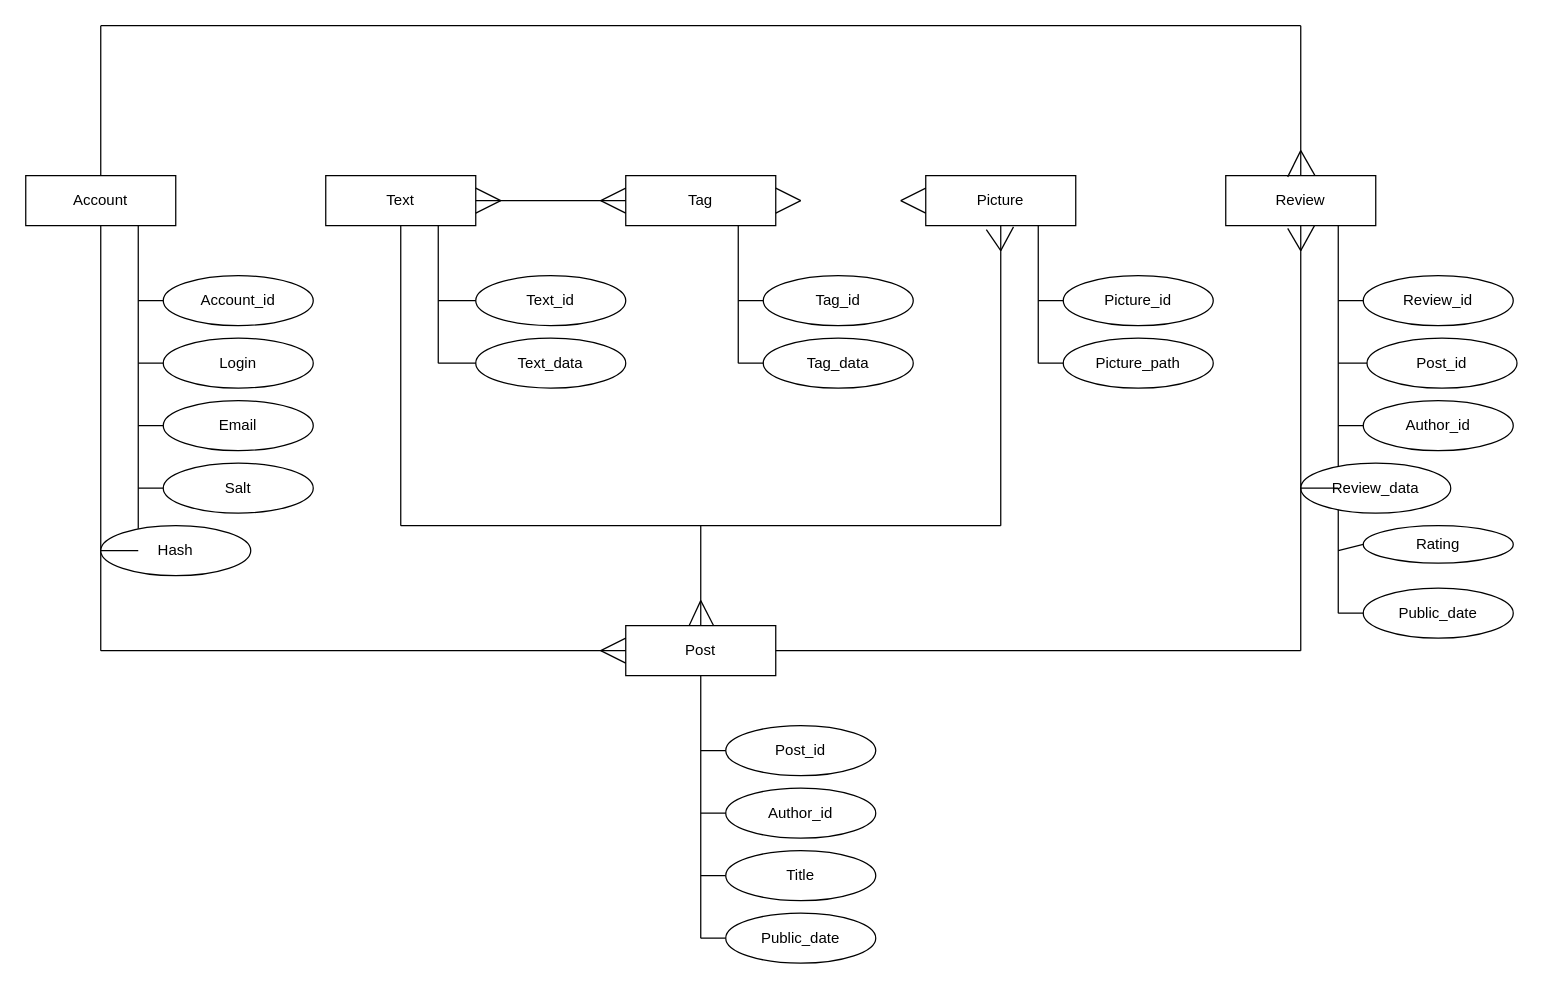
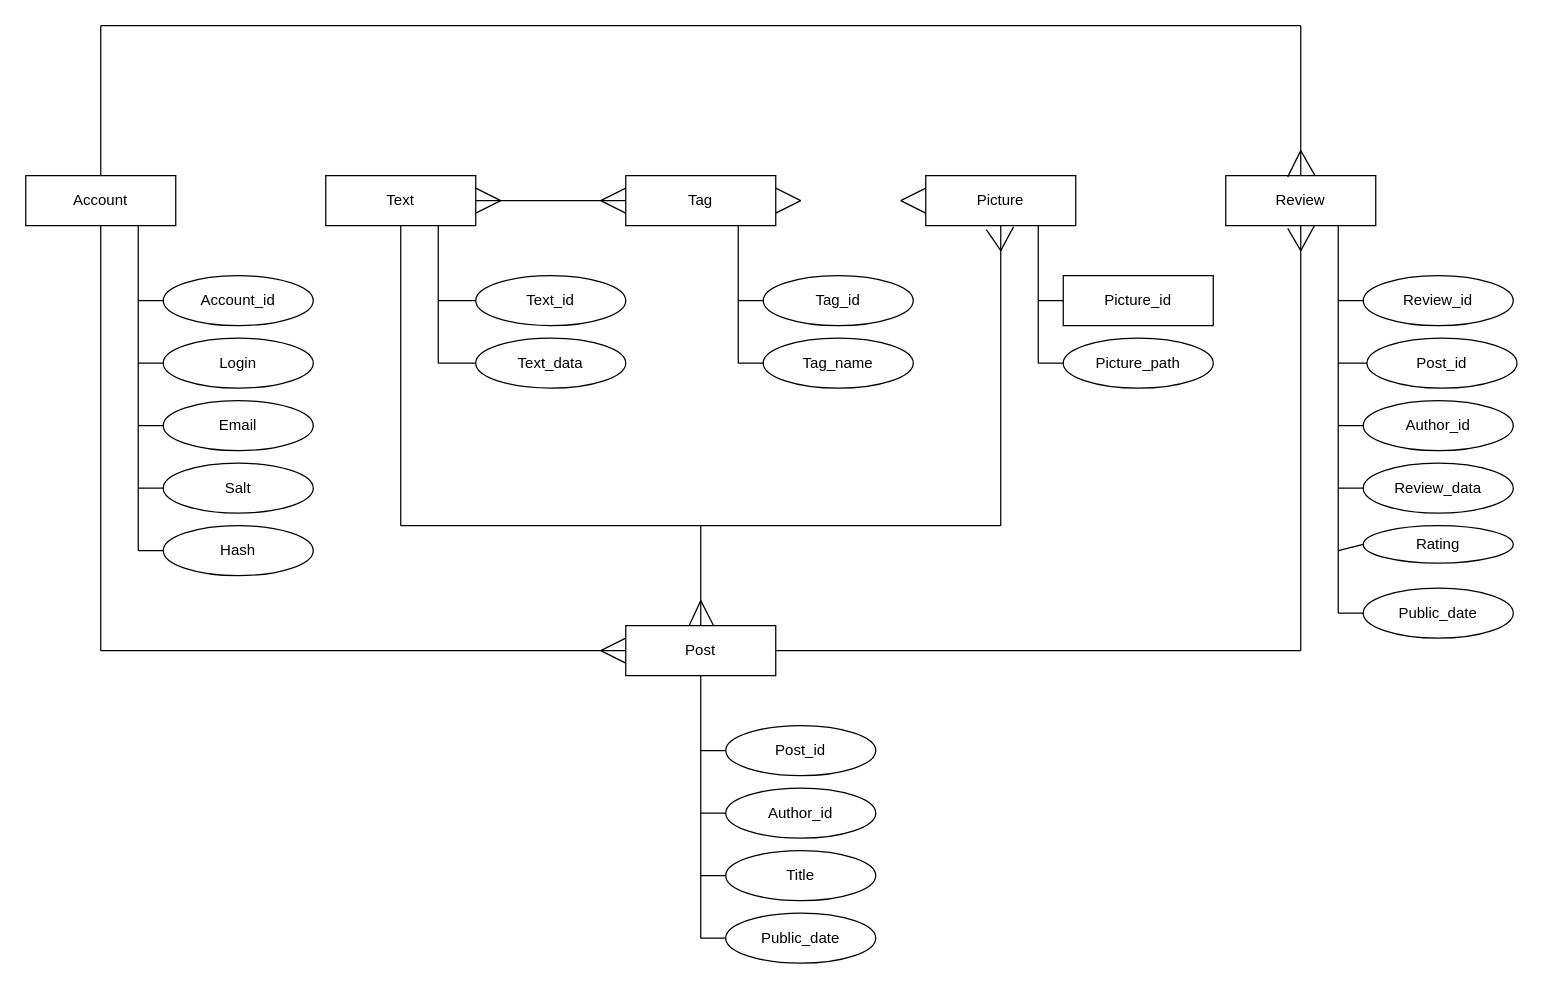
(1138, 301) -> (1138, 301)
(838, 363) -> (838, 363)
(1376, 488) -> (1438, 488)
(176, 551) -> (238, 551)
